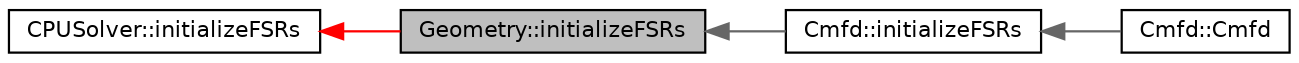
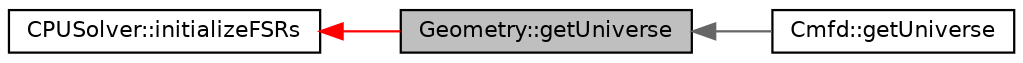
(553, 31) -> (546, 31)
(913, 31) -> (893, 31)
(1206, 31) -> none
